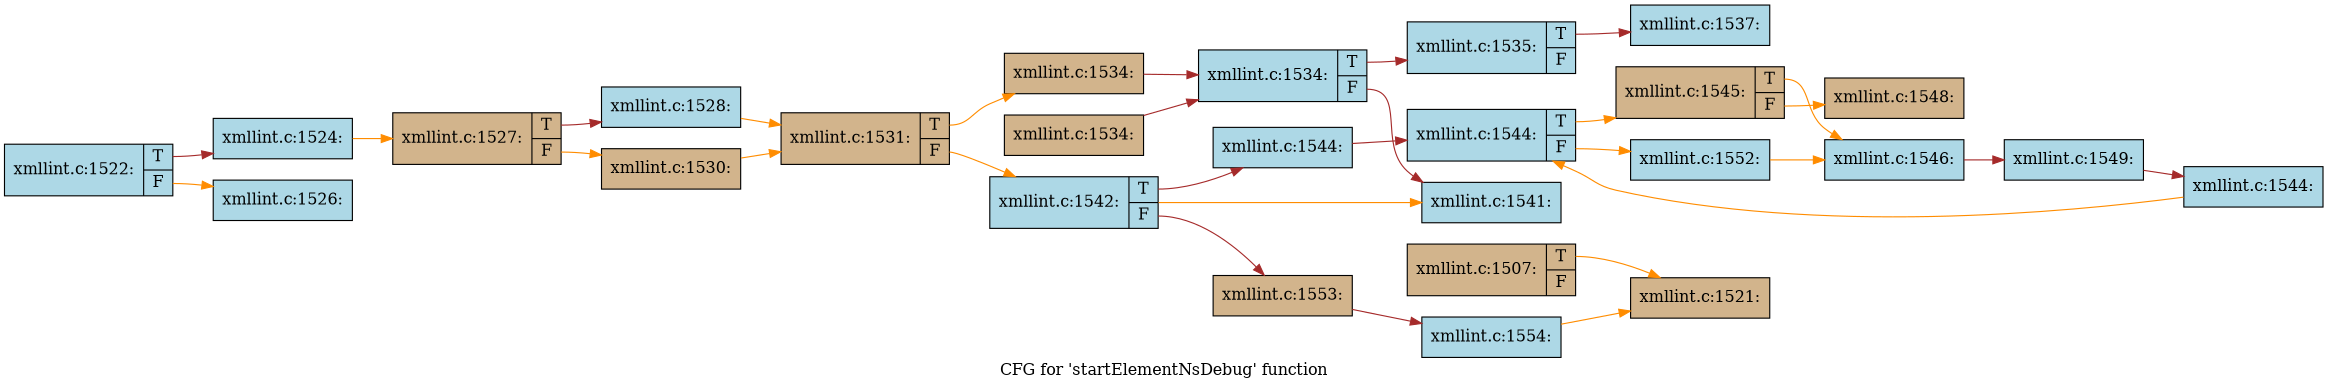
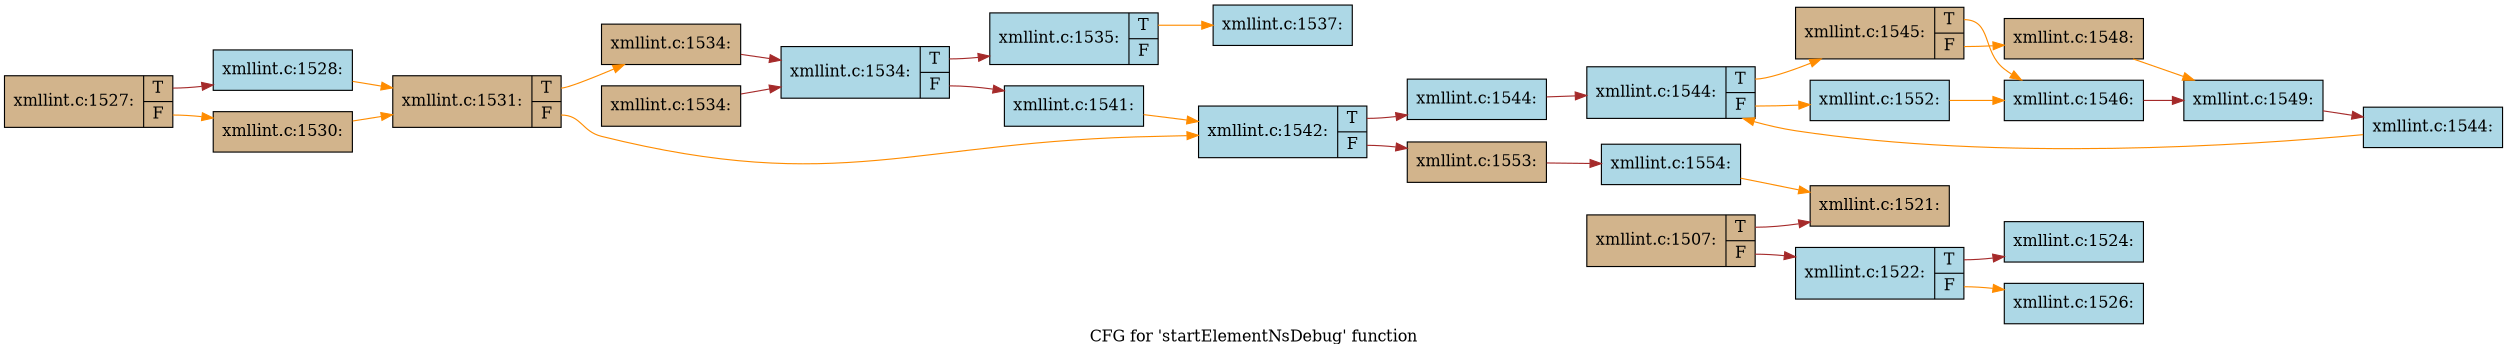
(1597, 34) -> (1180, 25)
none -> (2158, 68)
(367, 139) -> none
(1284, 203) -> (1165, 117)
none -> (1770, 255)
(1613, 261) -> (1777, 226)
